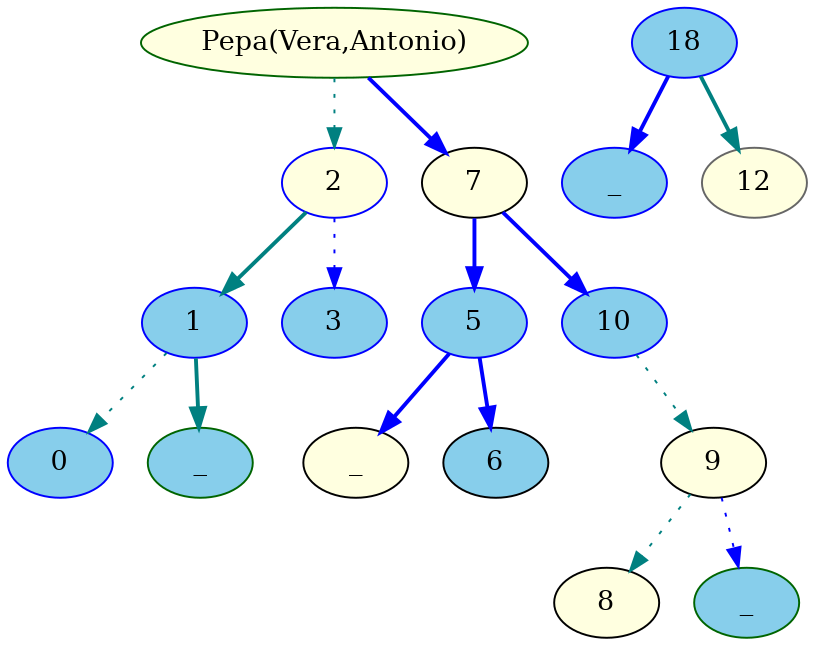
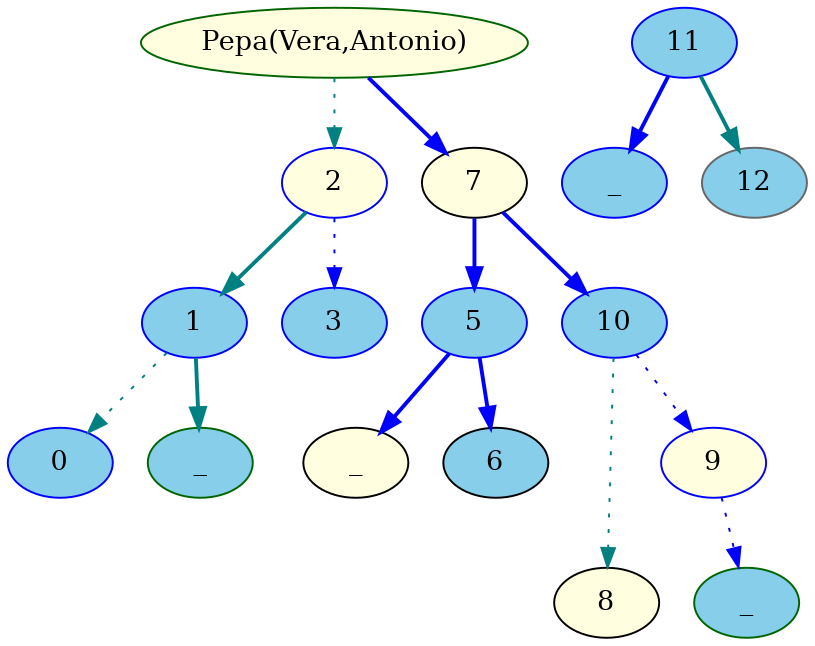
(684, 43) -> (684, 43)
(754, 183) -> (754, 183)
(658, 385) -> (658, 385)
(714, 463) -> (714, 463)
(666, 525) -> (611, 453)
